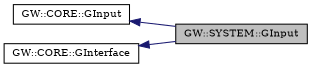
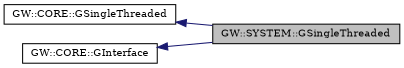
(71, 14) -> (90, 14)
(242, 34) -> (306, 34)
